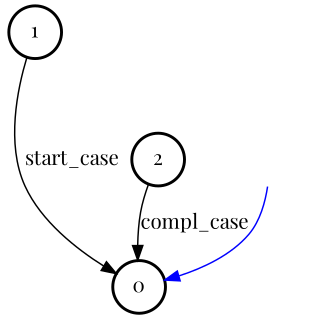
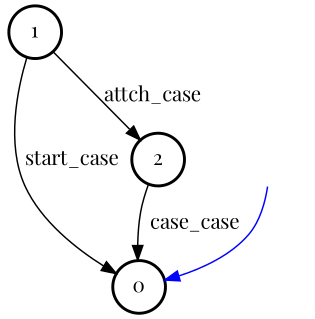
none -> (91, 91)
(195, 223) -> (195, 223)
